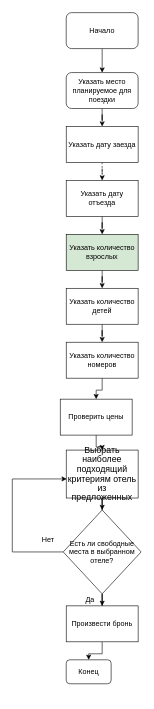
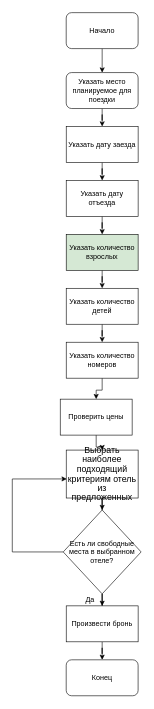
(102, 173) -> (102, 173)
(48, 540) -> none
(89, 672) -> (102, 678)
